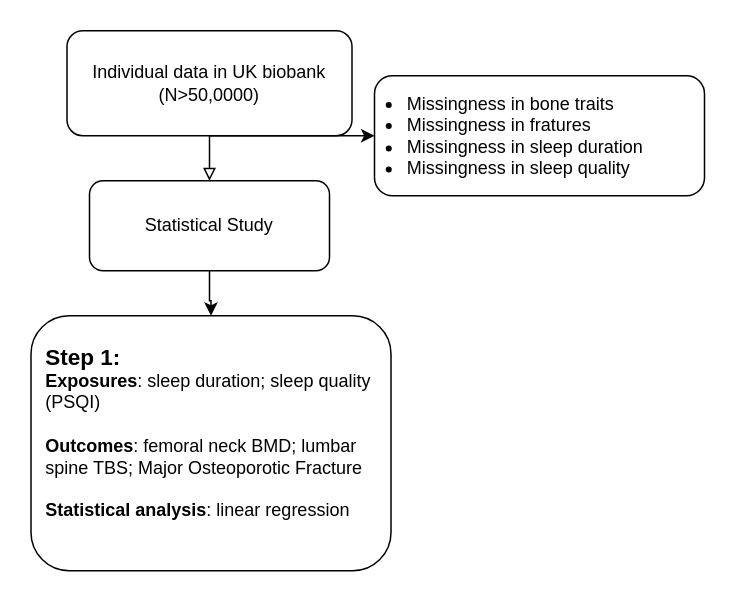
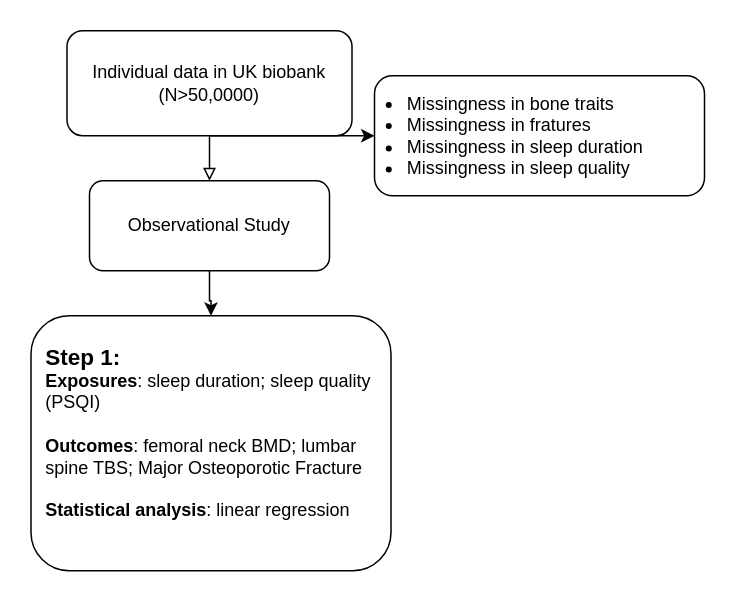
(209, 226) -> (209, 226)
